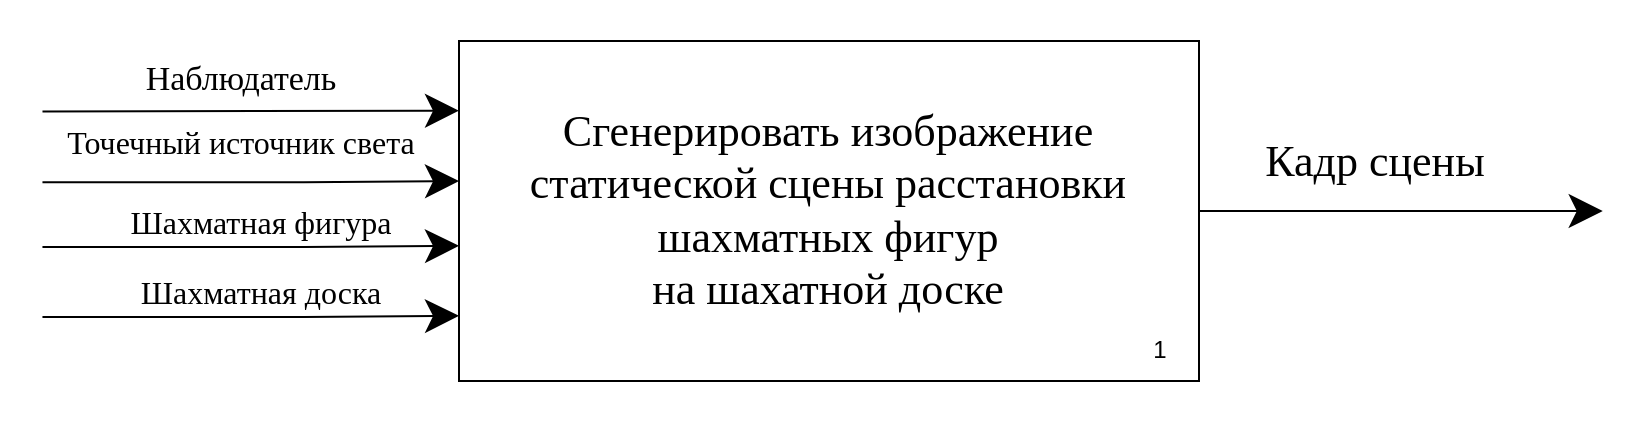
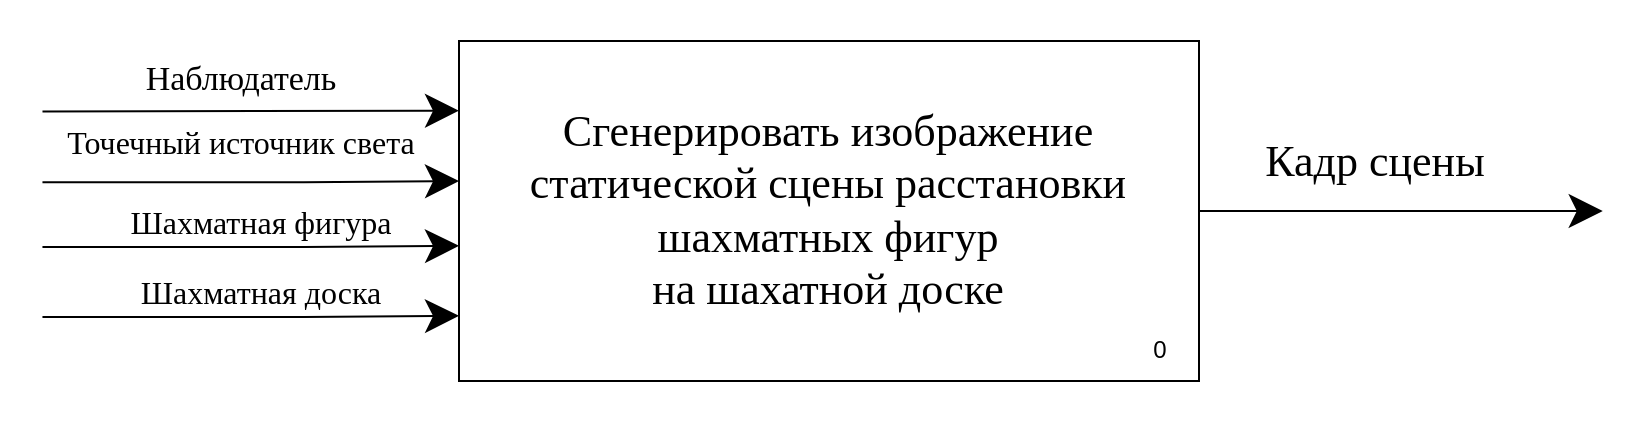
(1161, 351) -> (1161, 351)
